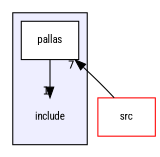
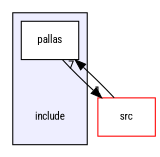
(50, 74) -> (78, 75)
